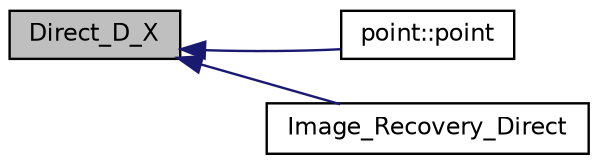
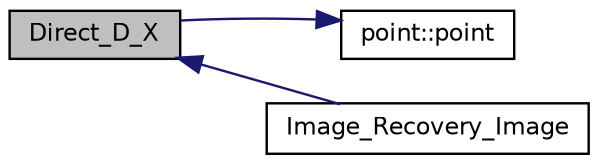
(273, 51) -> (249, 19)
(428, 129) -> (428, 129)
